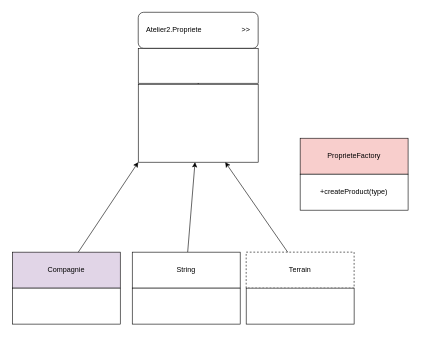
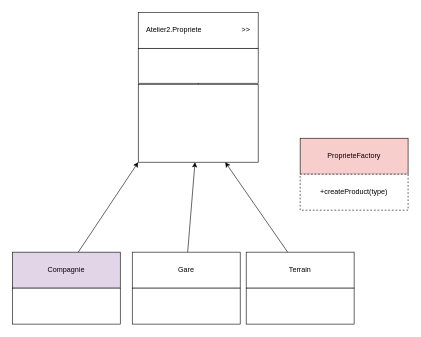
(198, 30) -> (198, 30)
(198, 66) -> (198, 66)
(354, 192) -> (354, 192)
(186, 270) -> (186, 270)
(300, 270) -> (300, 270)
